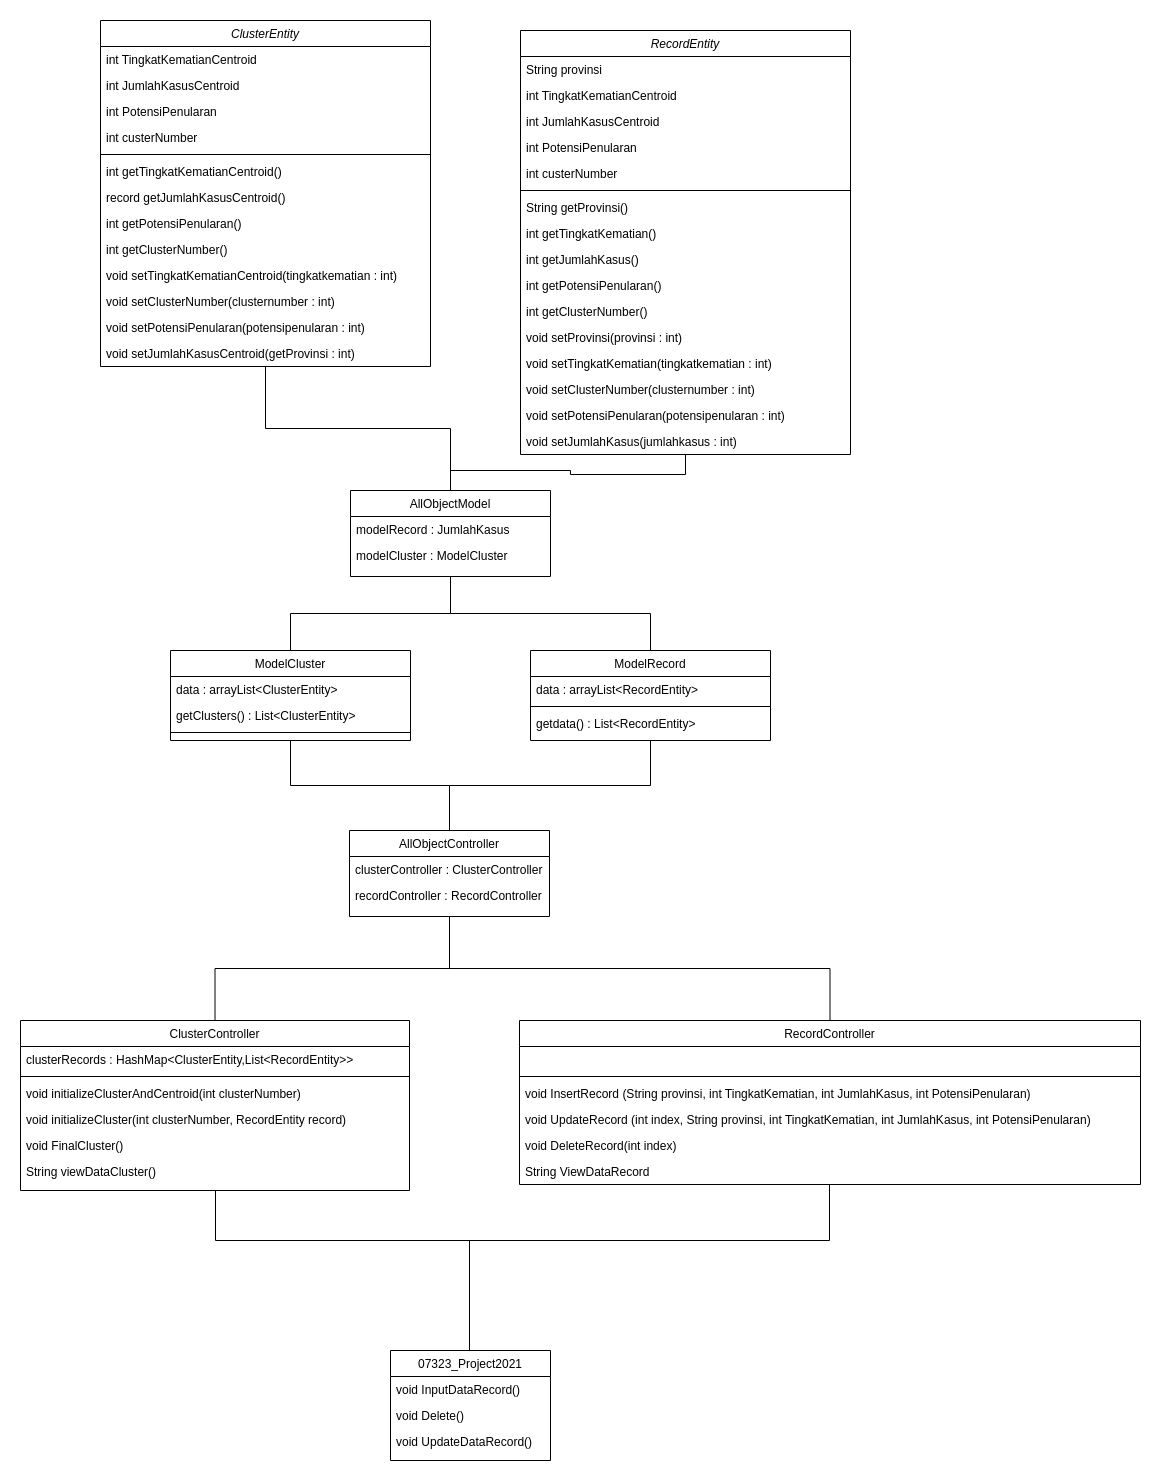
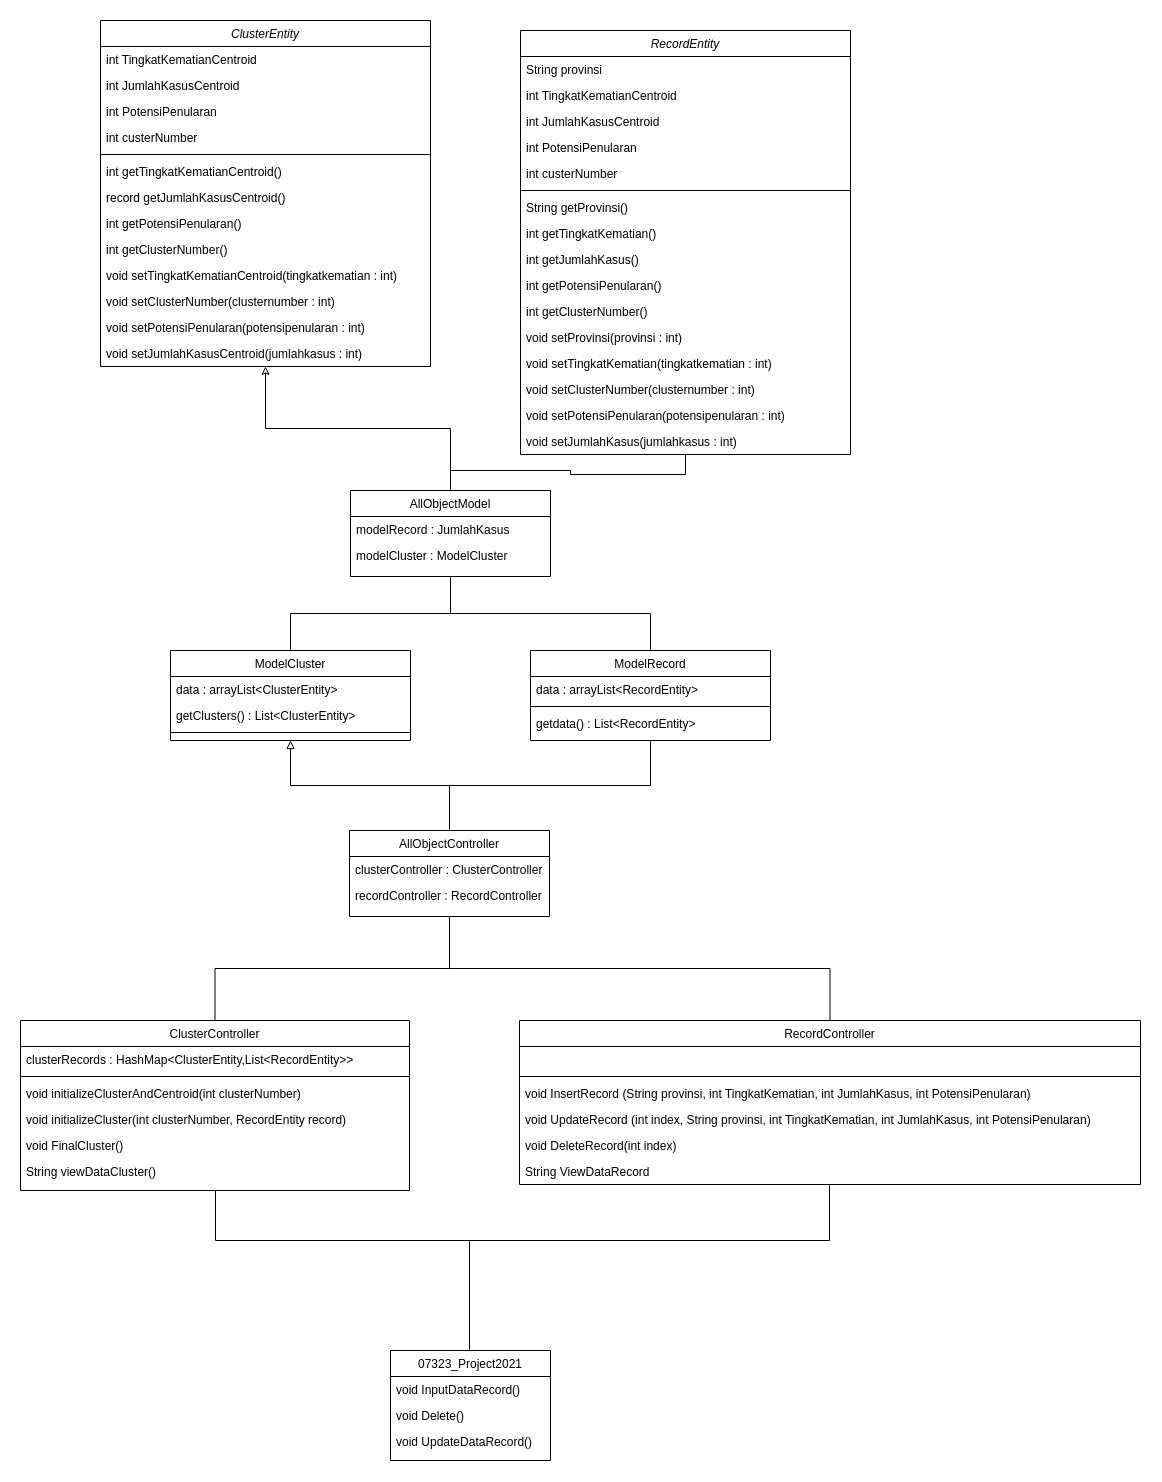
(245, 354) -> (247, 354)
(266, 373) -> (266, 375)
(291, 747) -> (291, 750)
